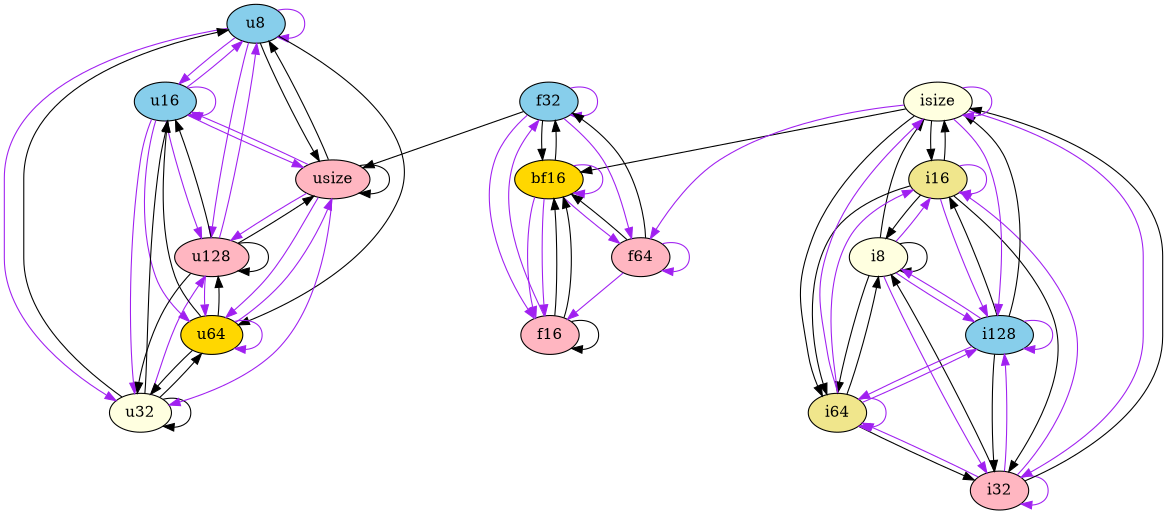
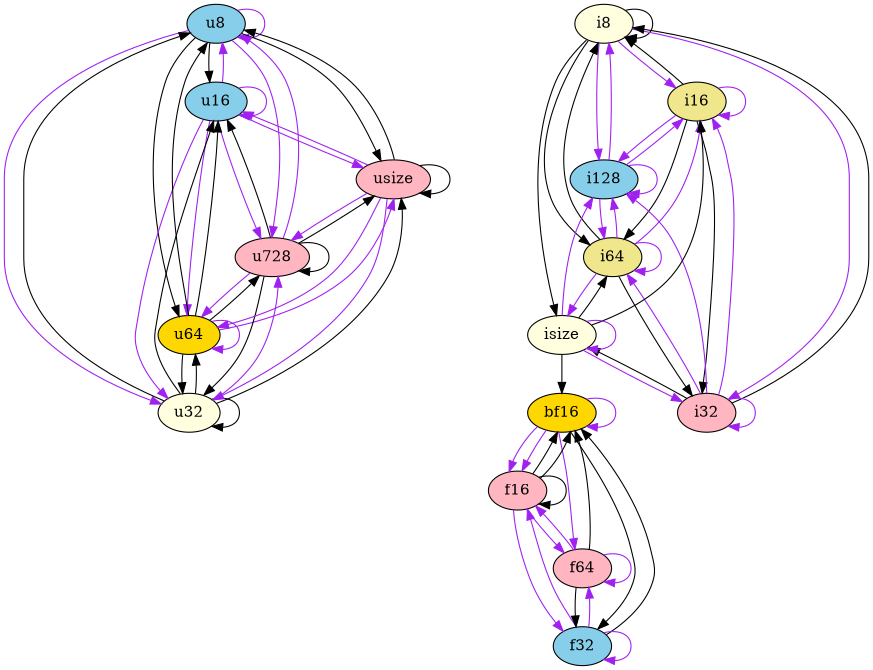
(211, 57) -> (209, 57)
(449, 138) -> (340, 332)
(945, 146) -> none
(738, 150) -> (541, 528)
none -> (173, 168)
(1019, 212) -> none
(212, 257) -> (272, 257)
(977, 261) -> (651, 146)
(992, 407) -> none
